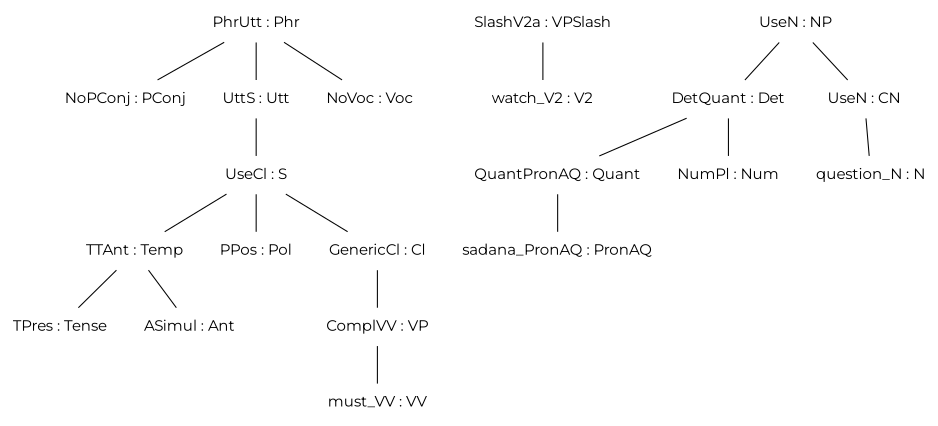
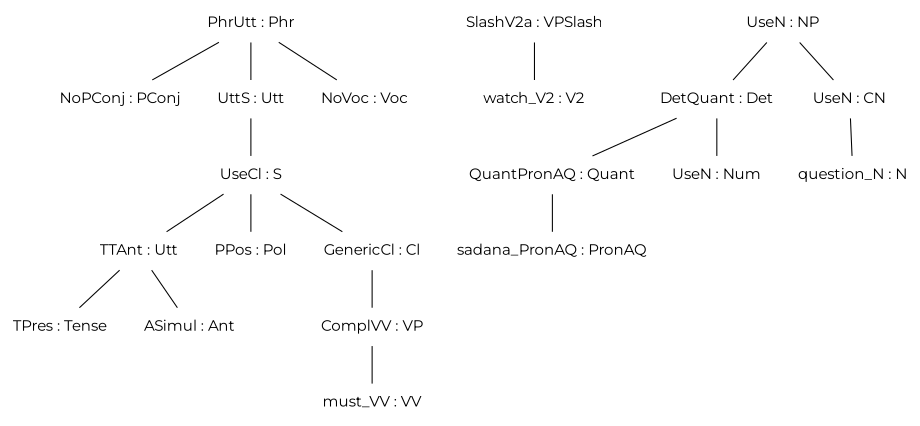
(728, 175) -> (717, 175)
(135, 251) -> (139, 251)
